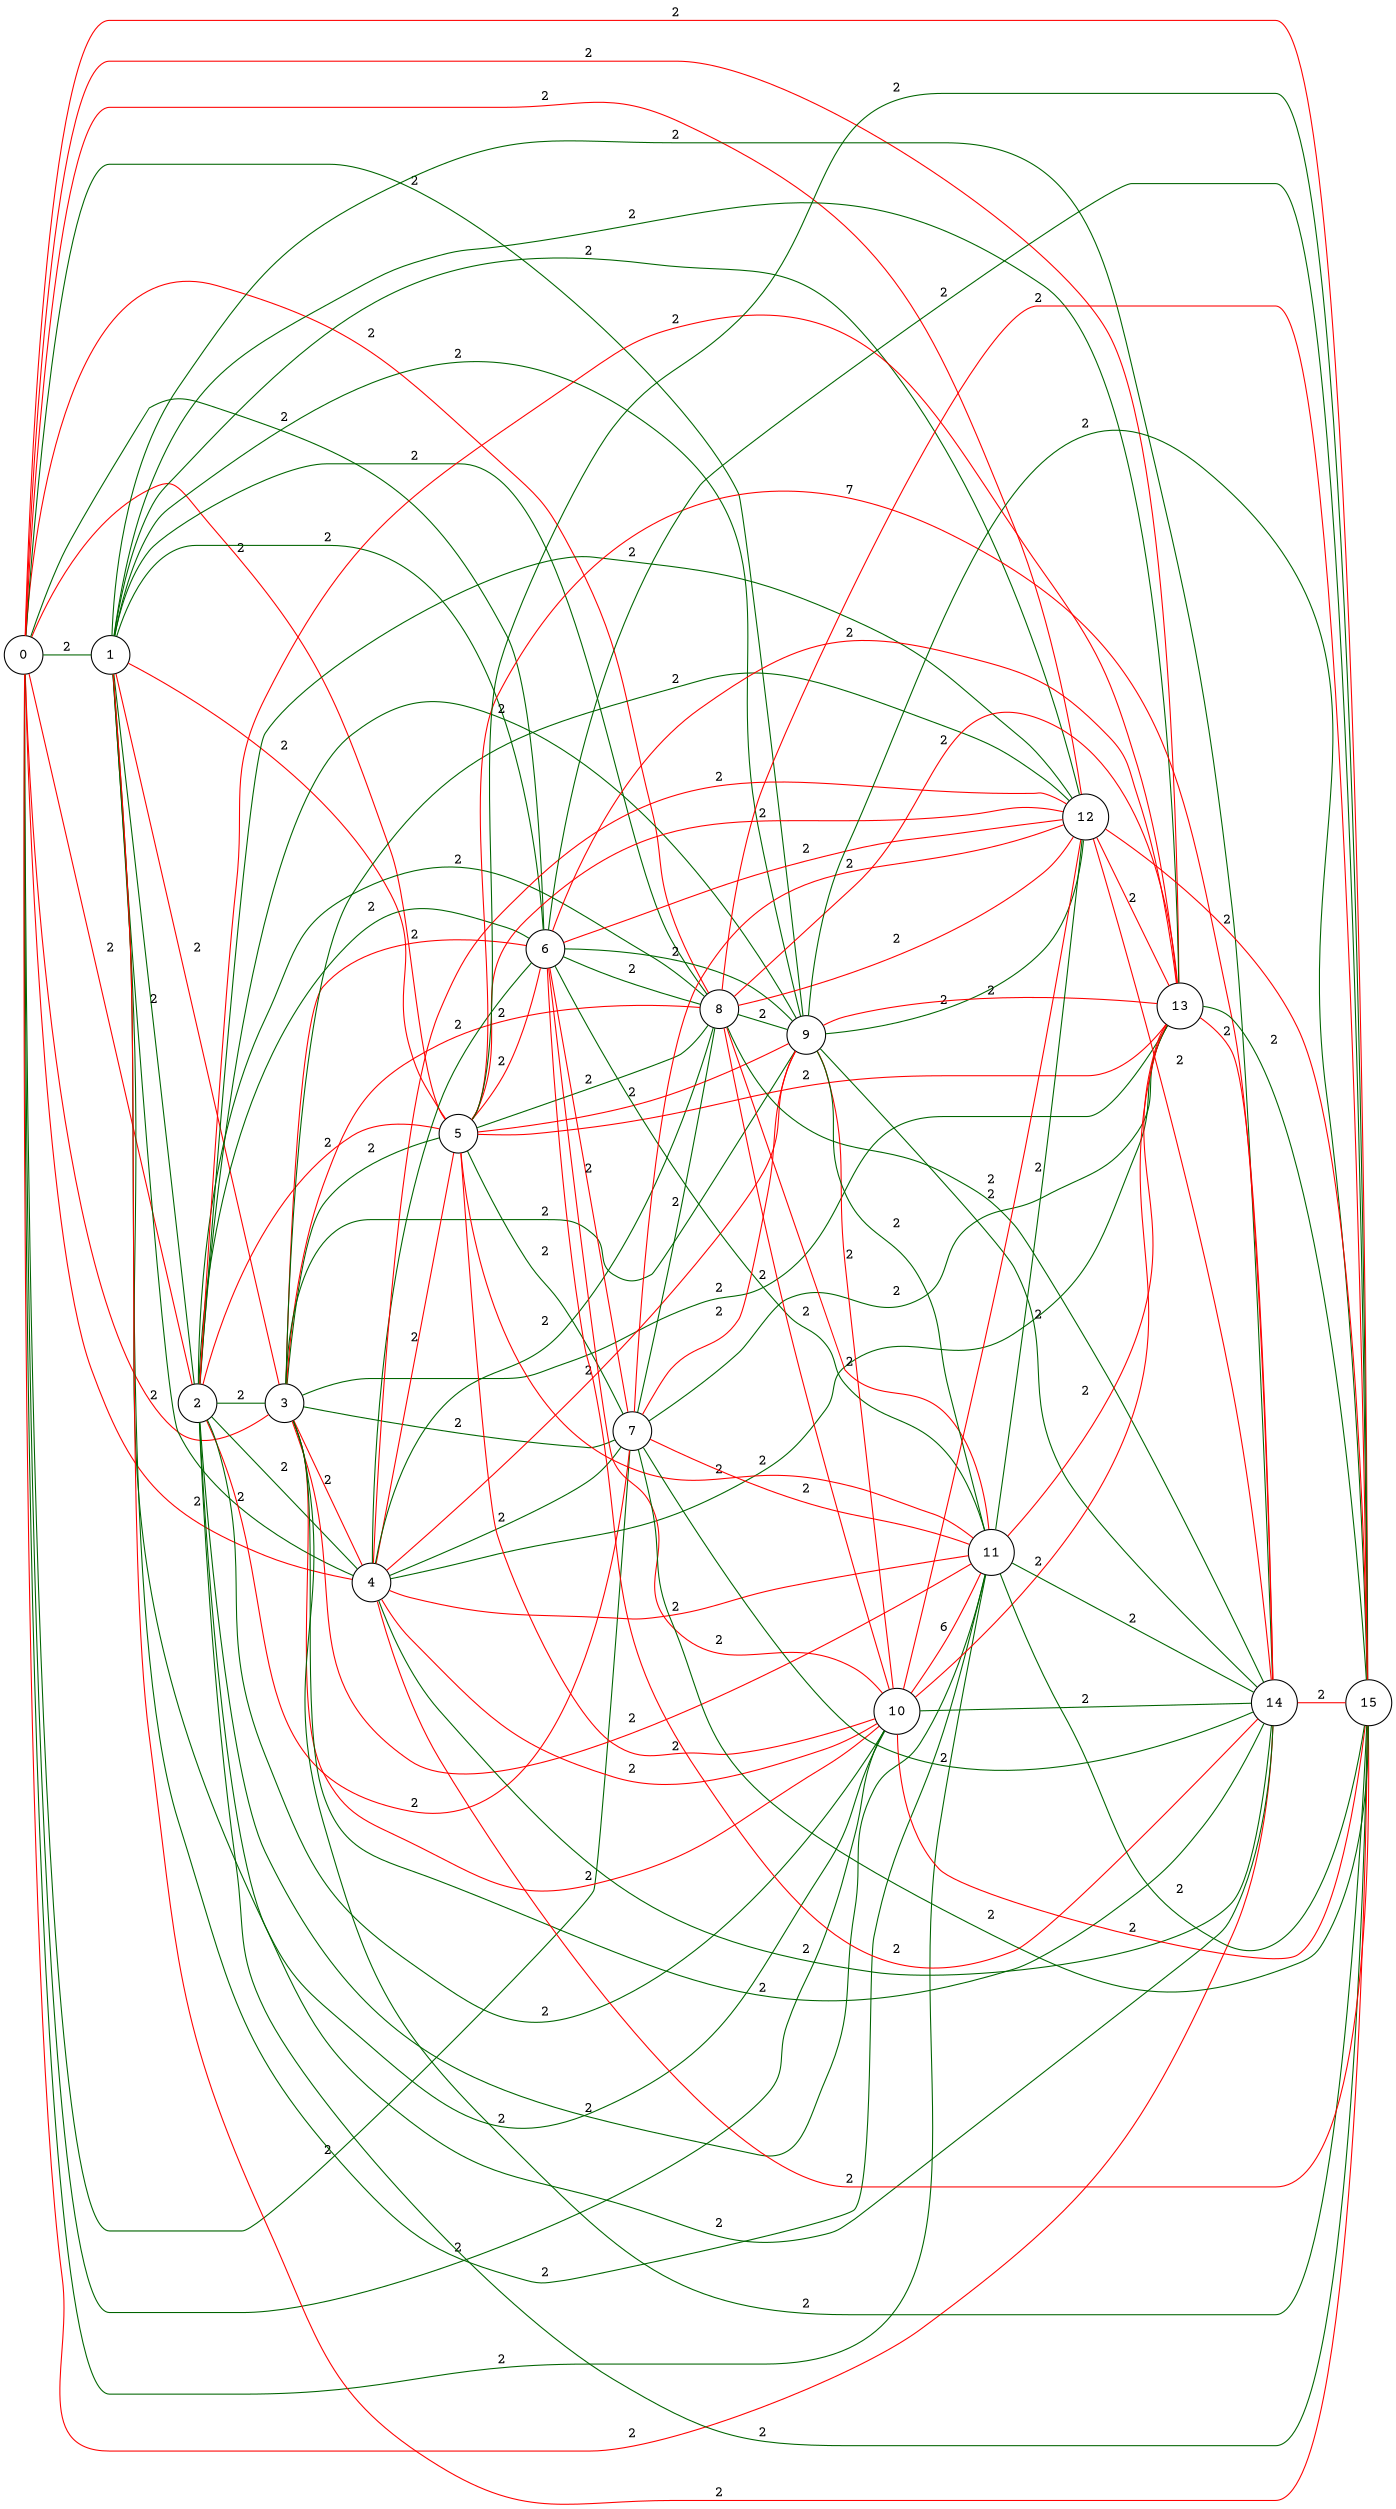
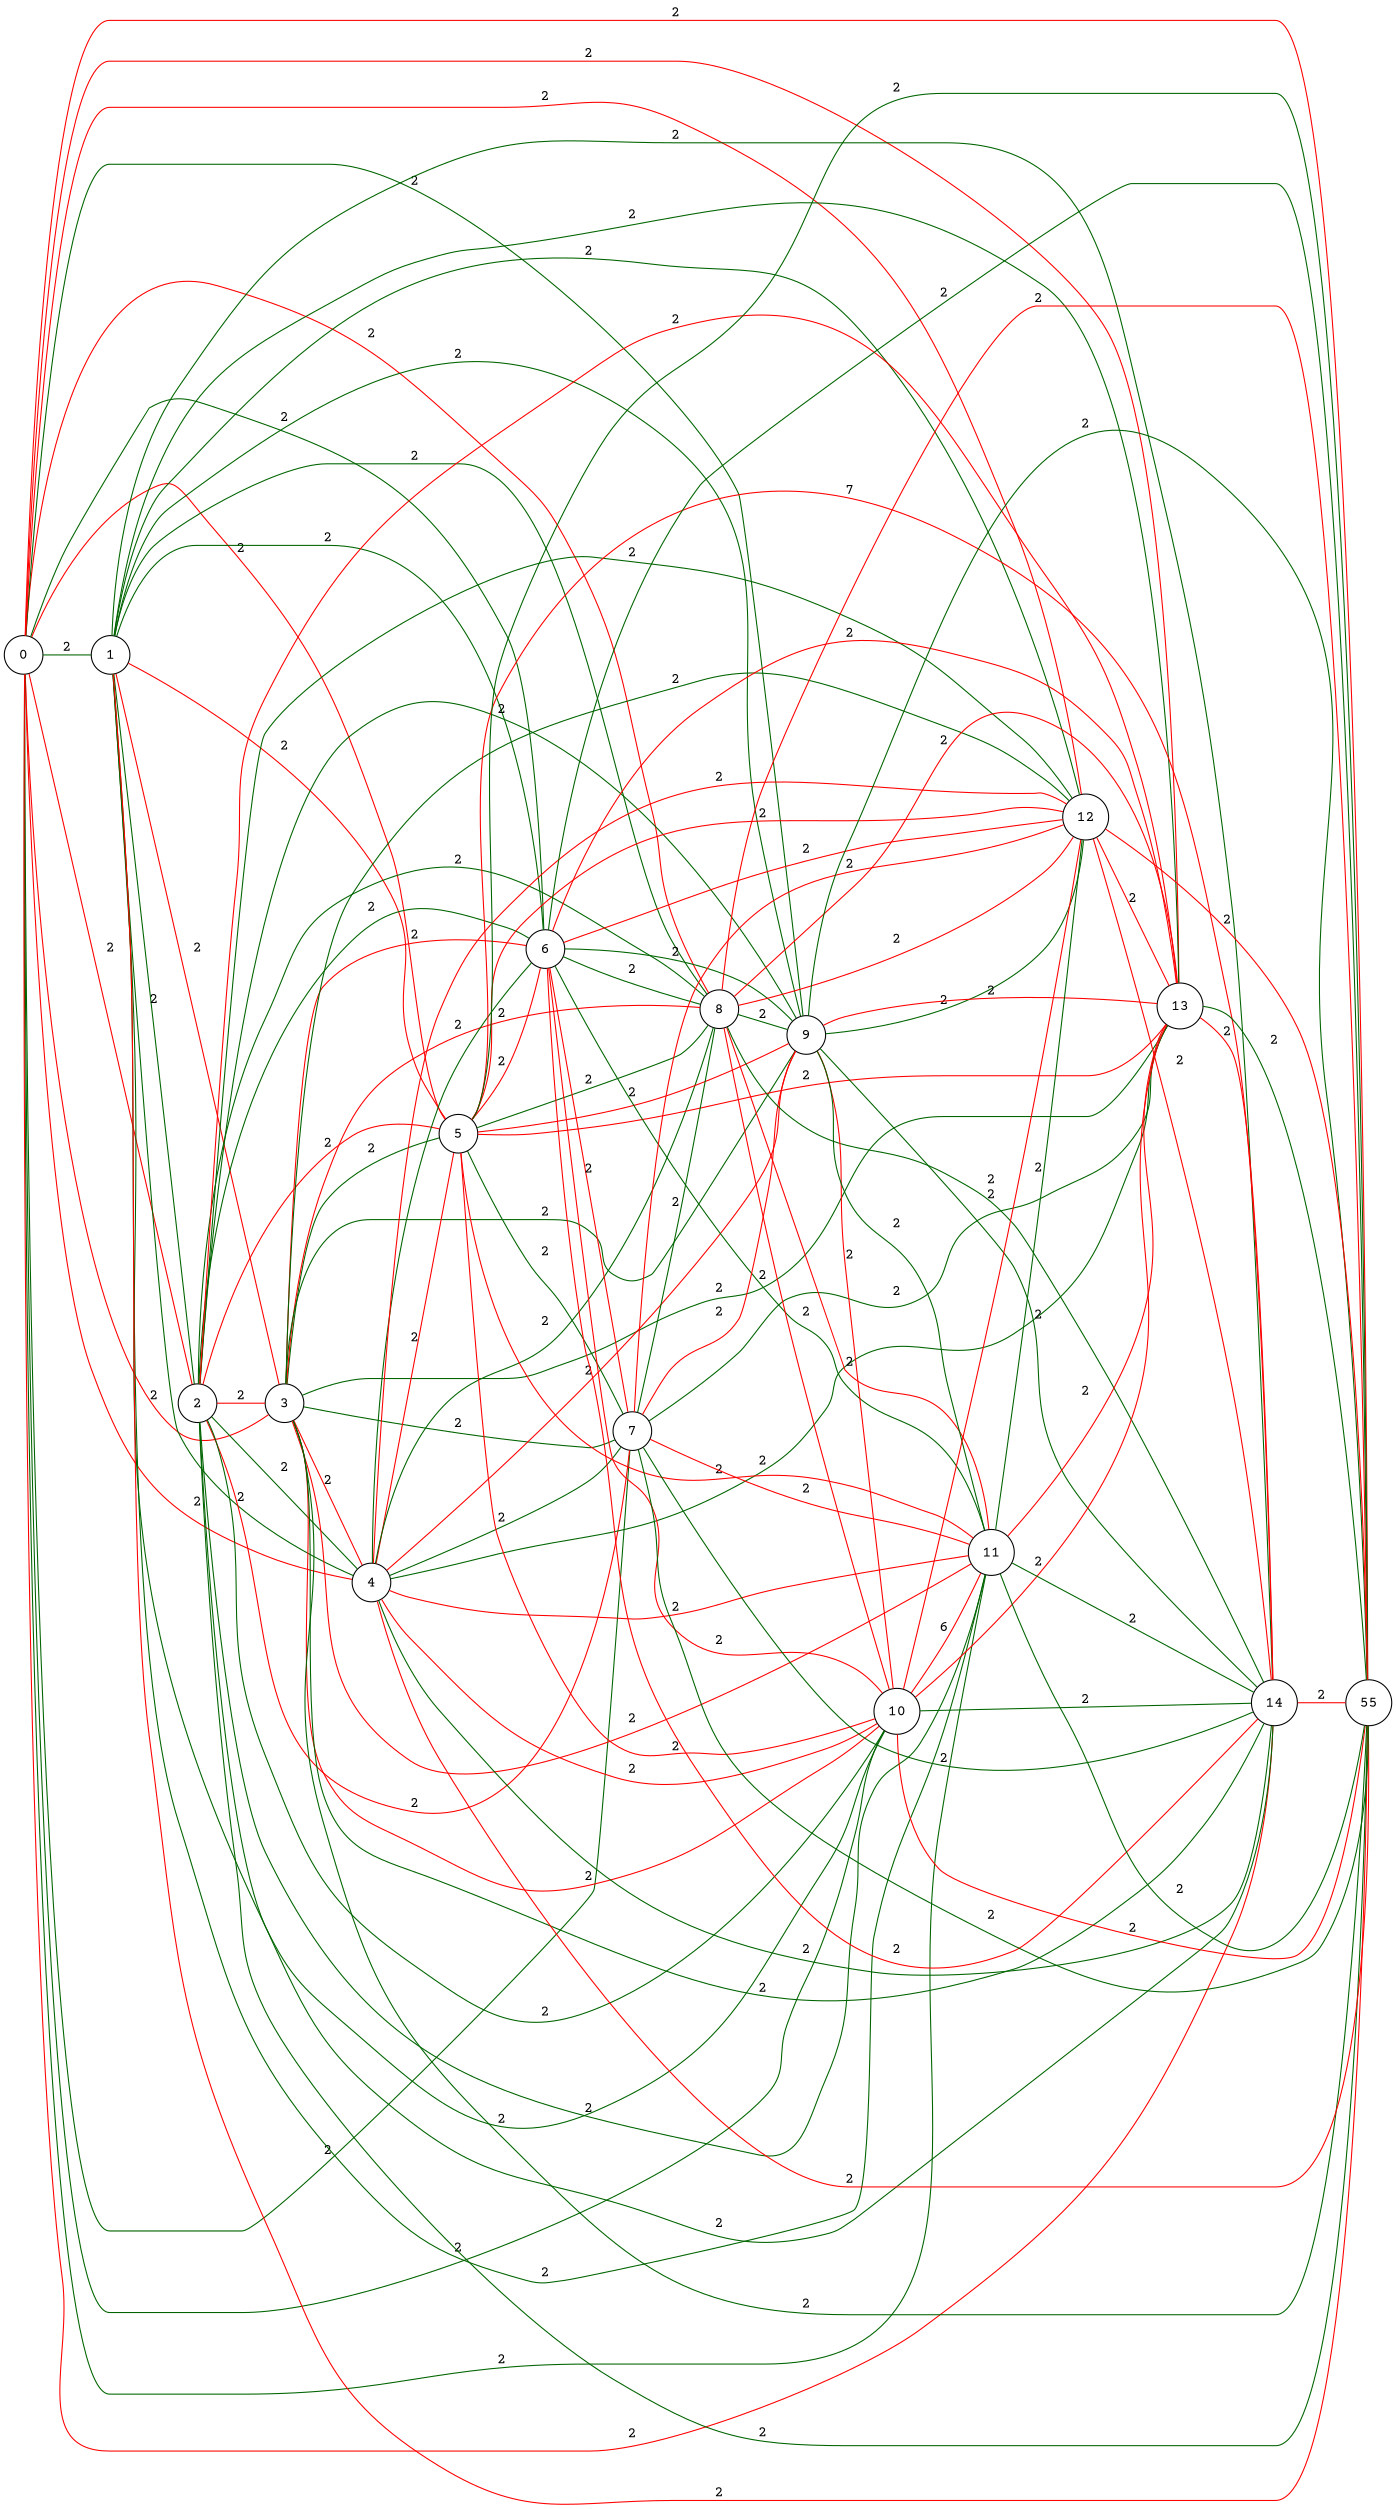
(241, 1403) -> (241, 1403)
(1369, 1703) -> (1369, 1703)
